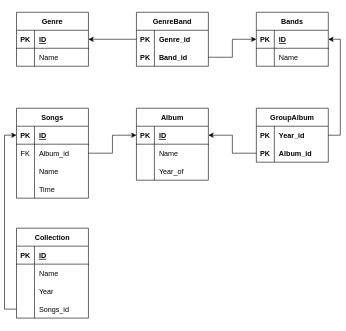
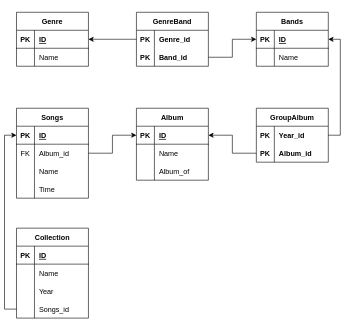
(173, 172) -> (174, 172)
